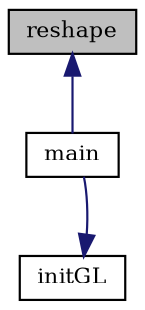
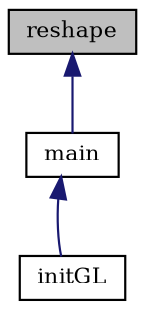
(87, 206) -> (58, 228)
